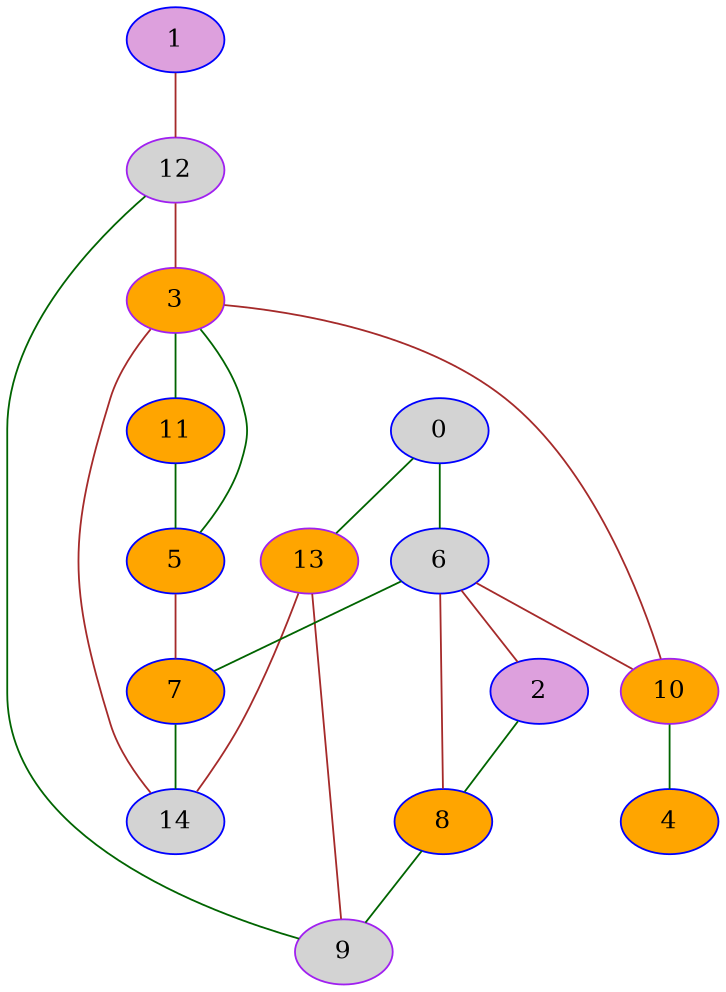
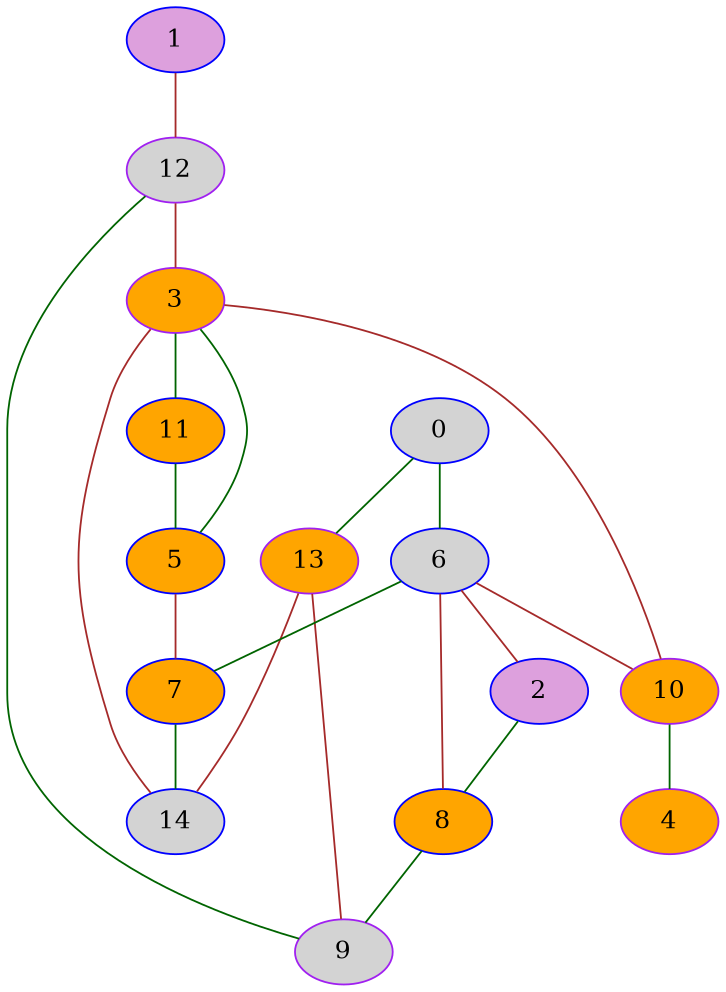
(670, 822) -> (670, 822)
